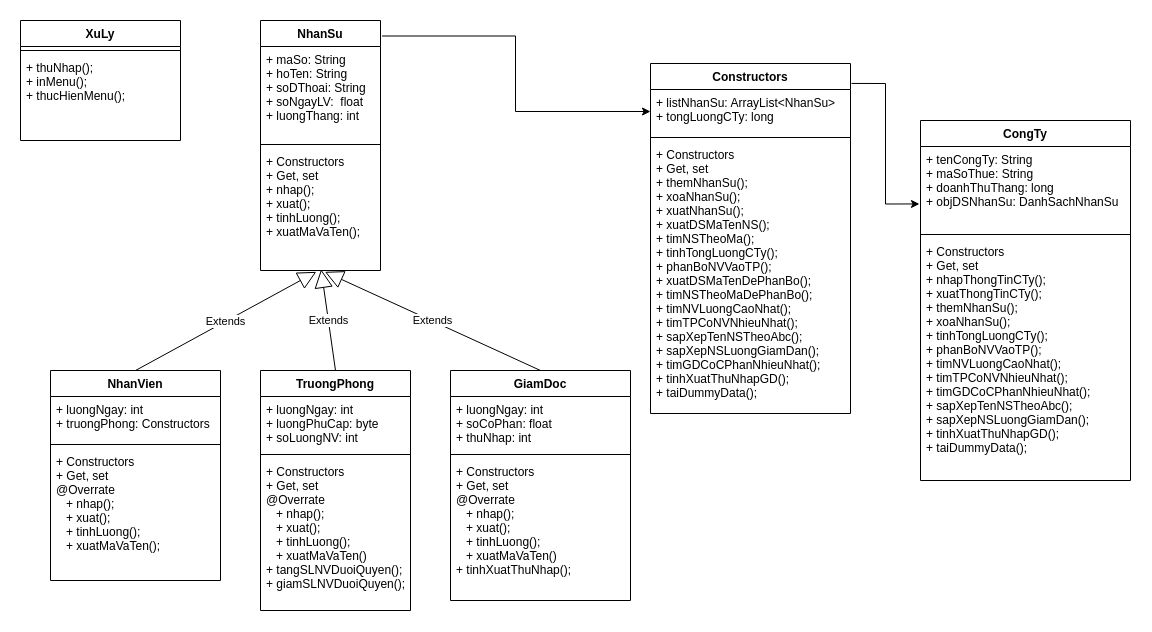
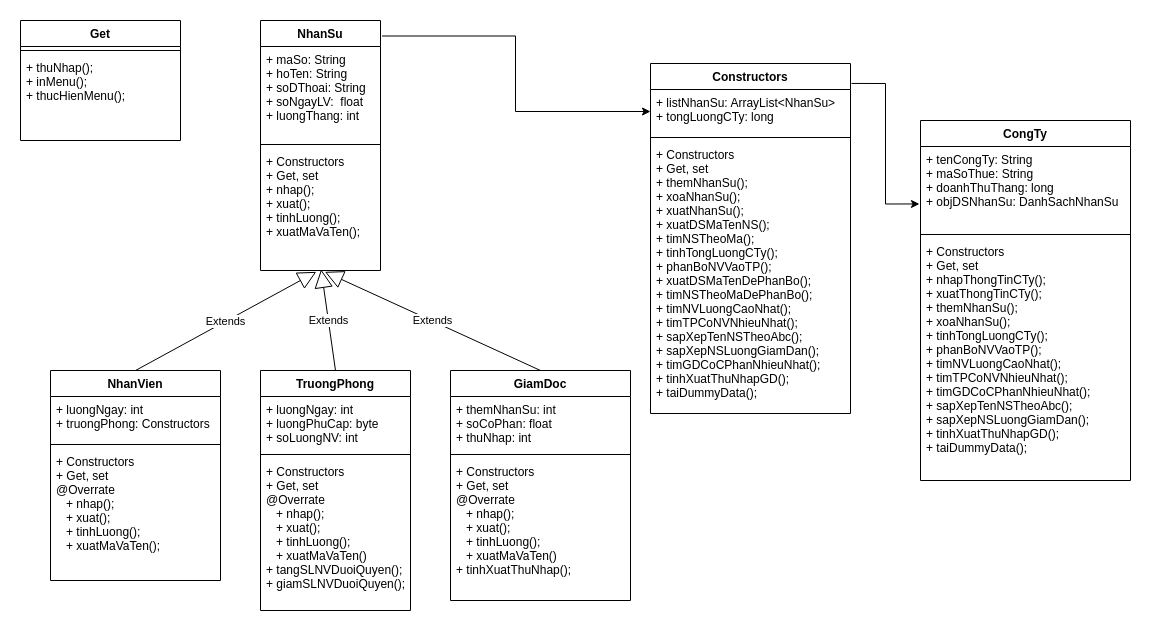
(100, 34) -> (100, 34)
(502, 410) -> (507, 410)
